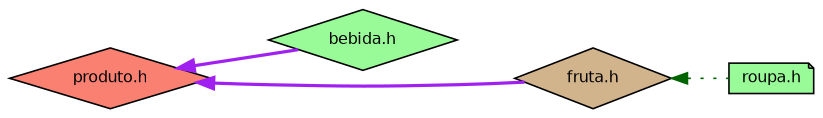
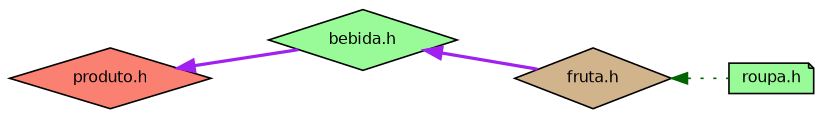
(369, 86) -> (489, 61)
